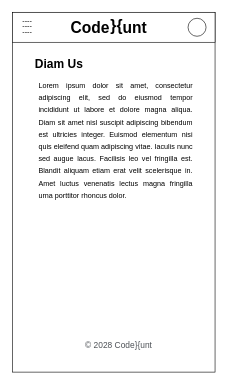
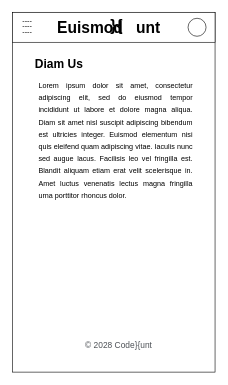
(109, 28) -> (109, 28)
